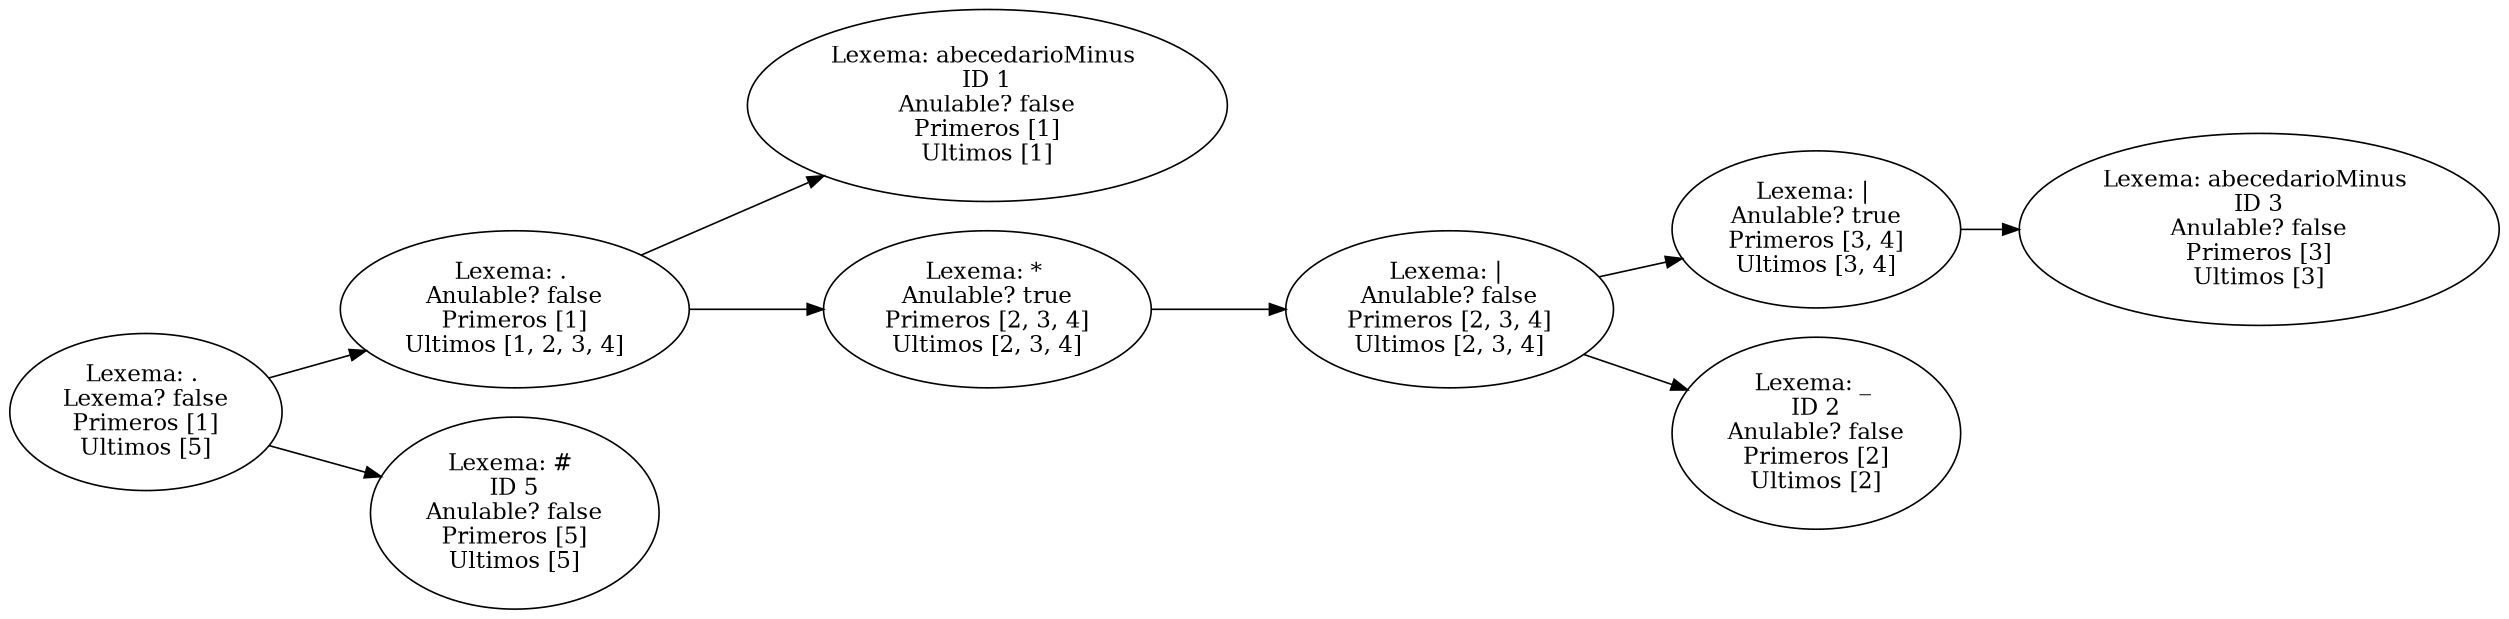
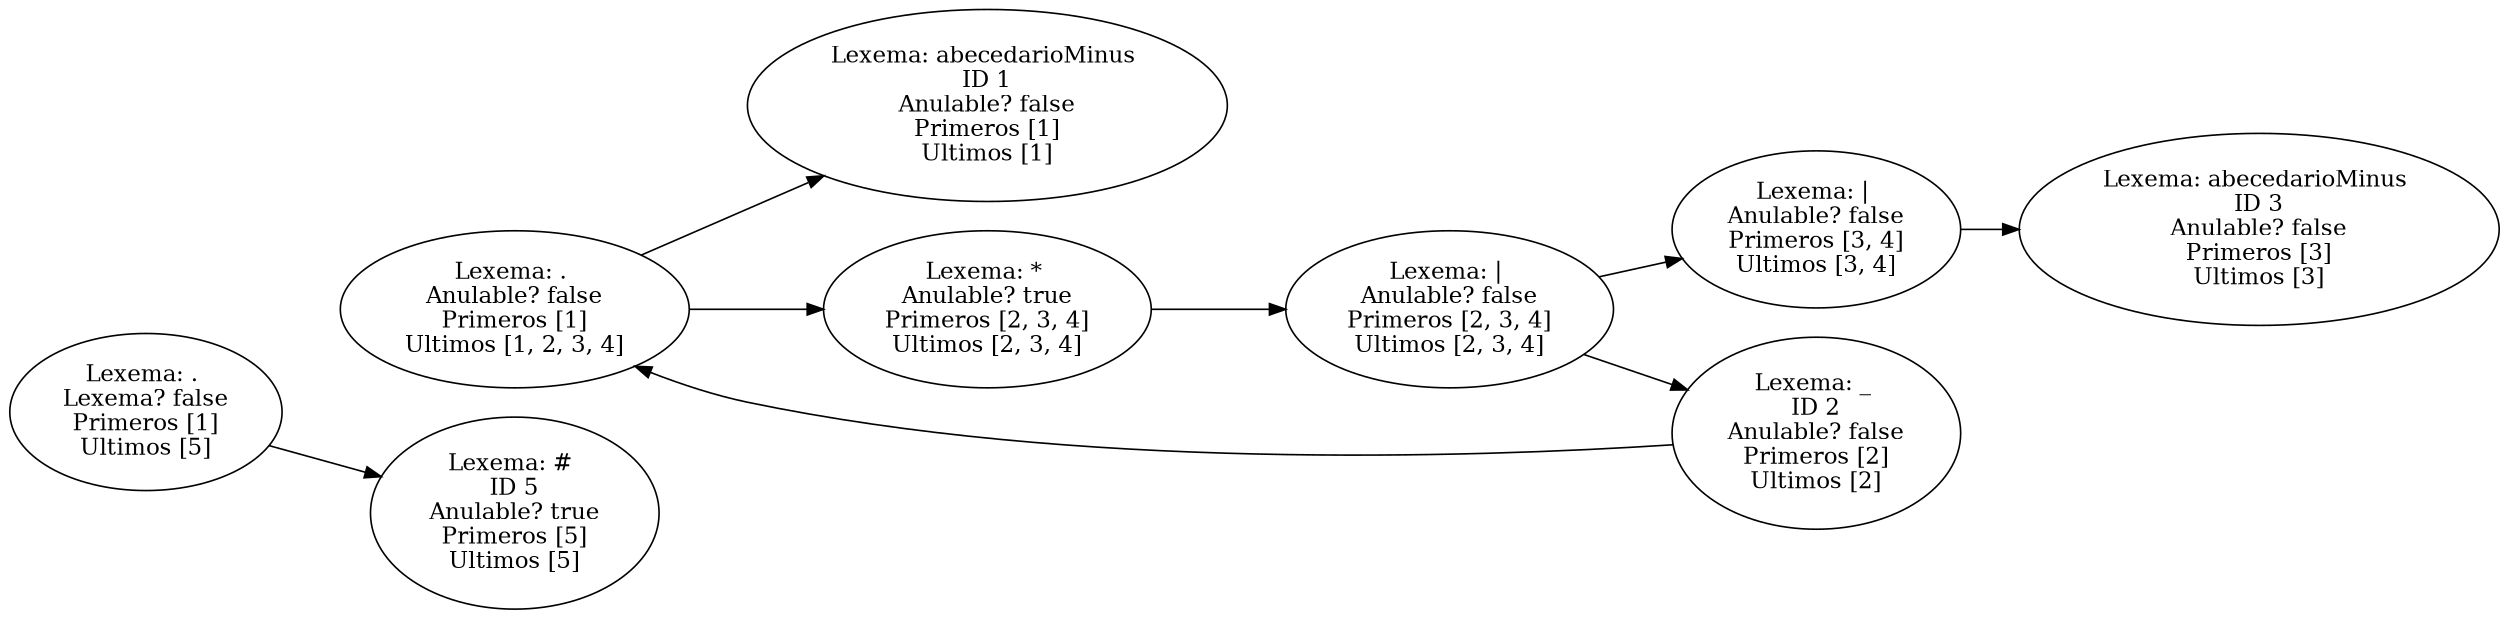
(1816, 229) -> (1816, 229)
(309, 367) -> (1158, 450)
(515, 513) -> (515, 513)
